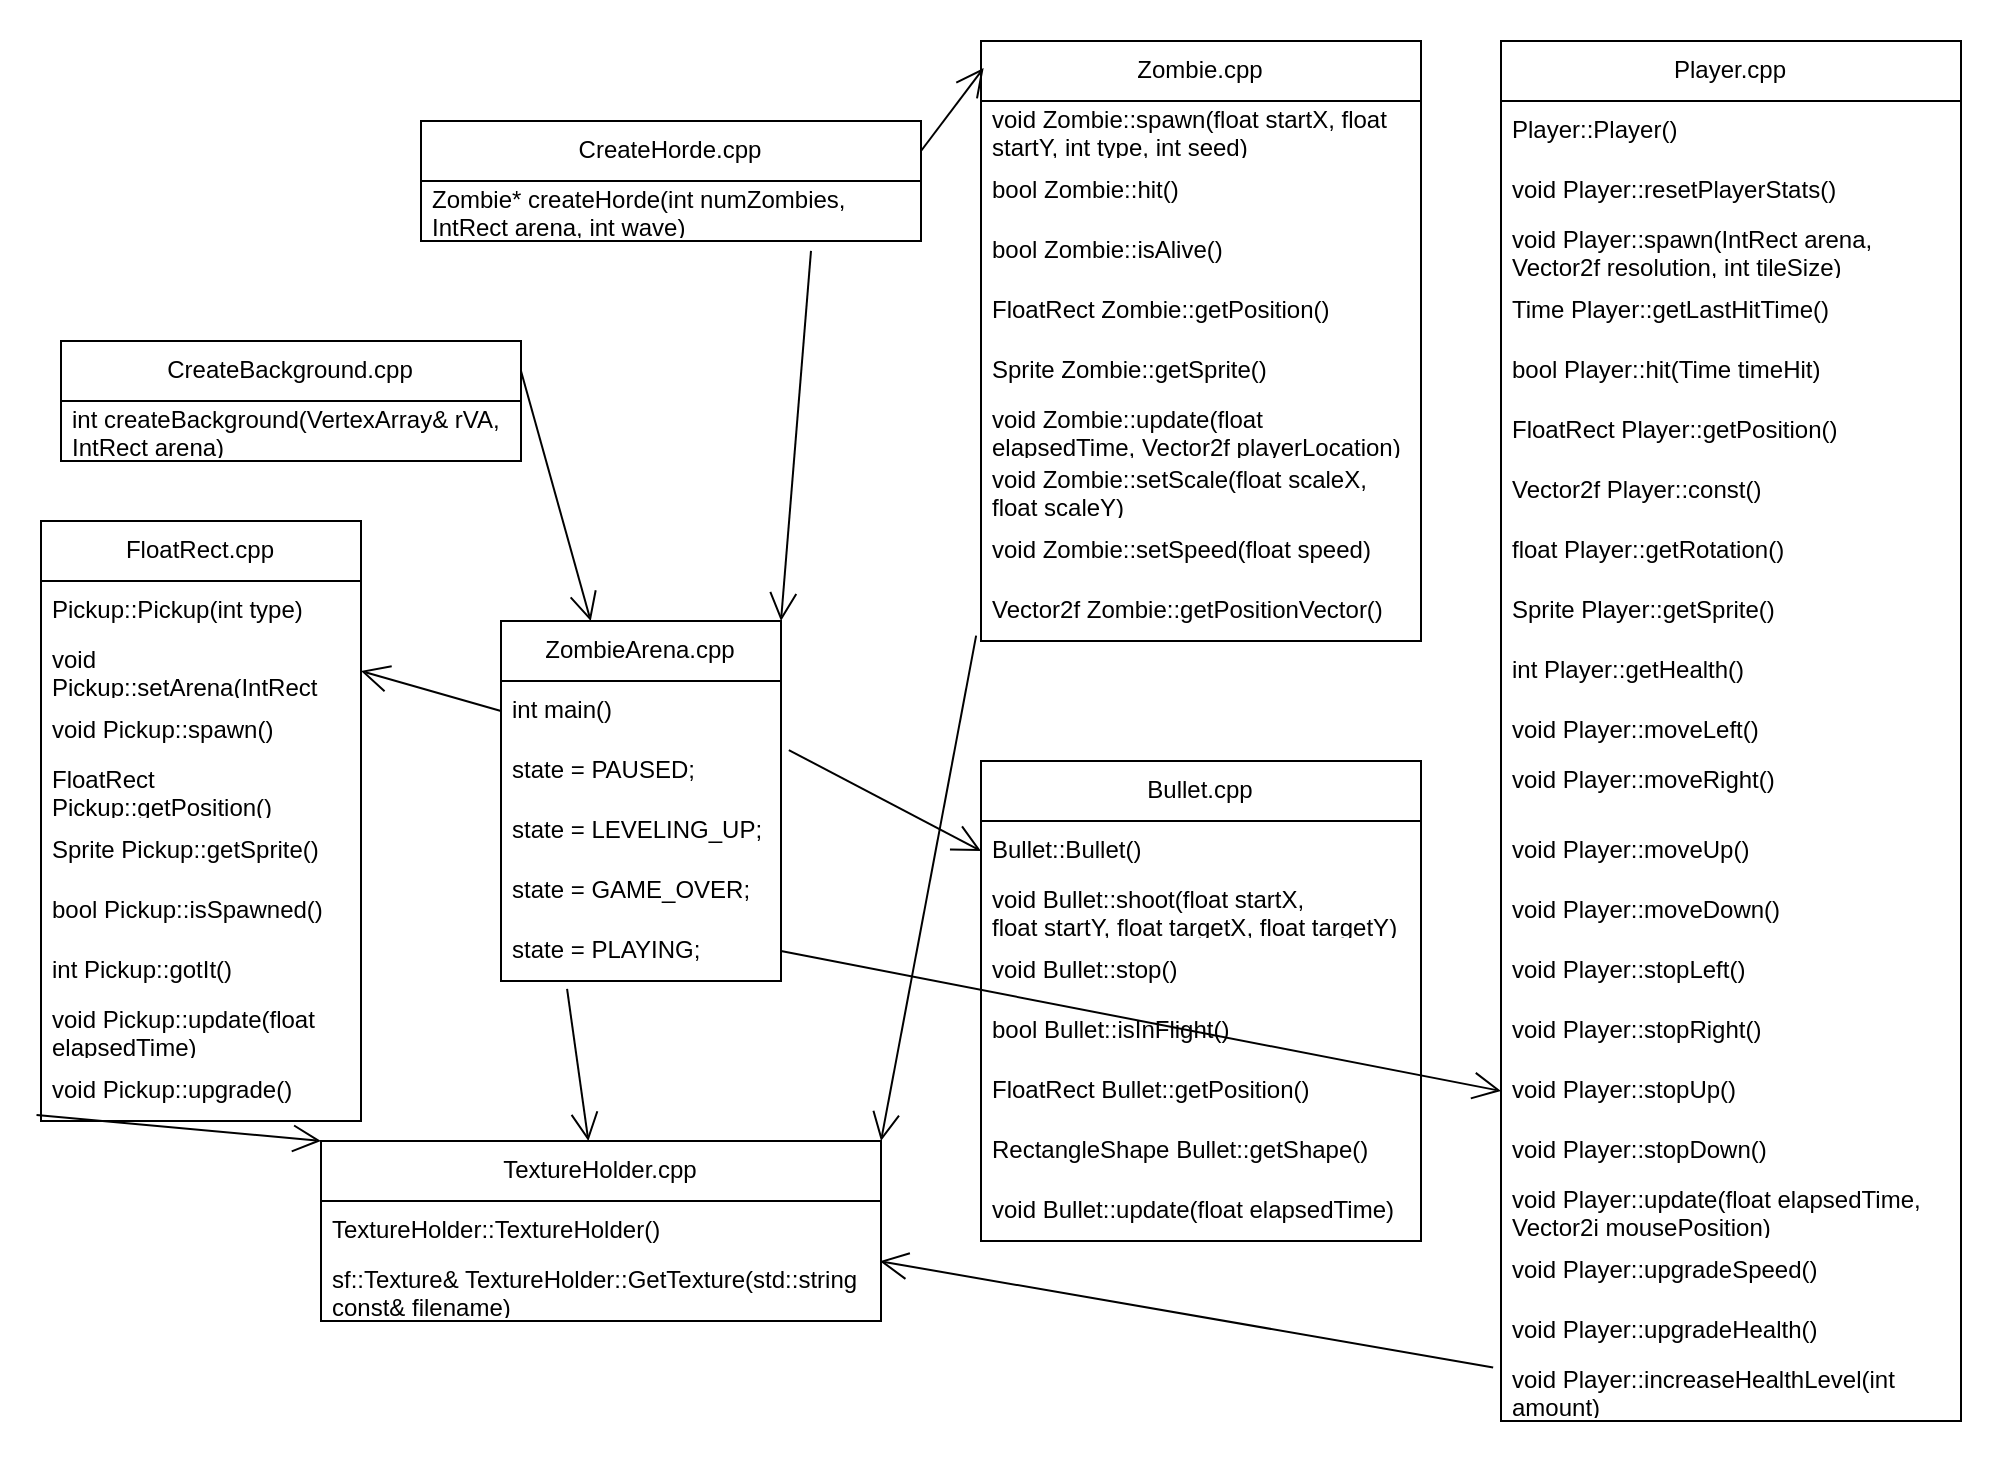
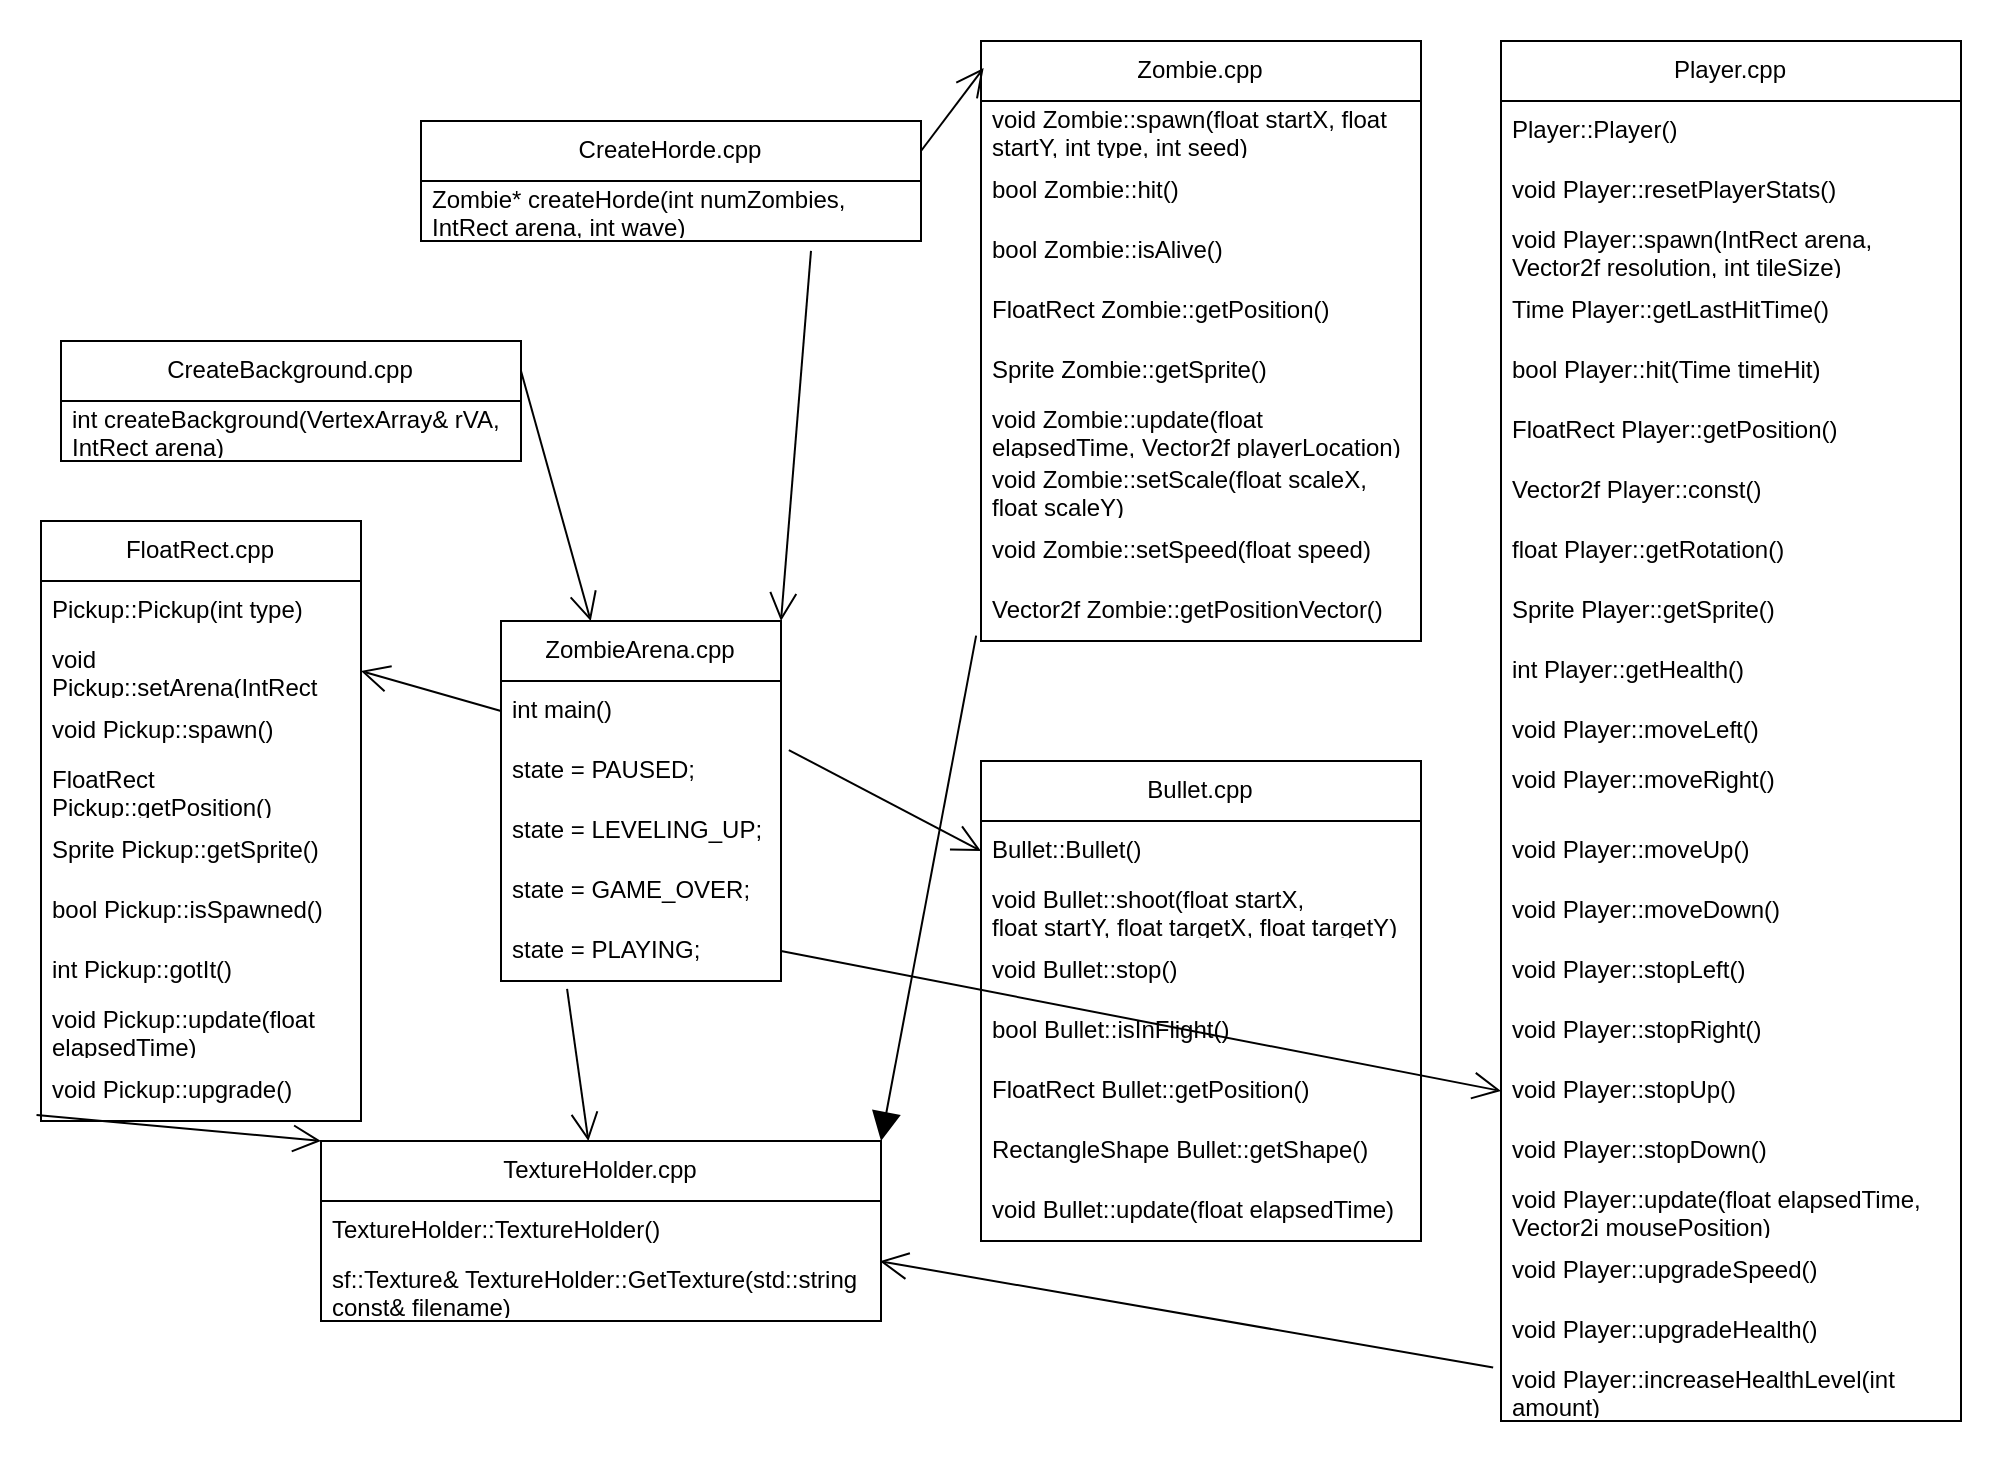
(884, 1123) -> (886, 1112)
